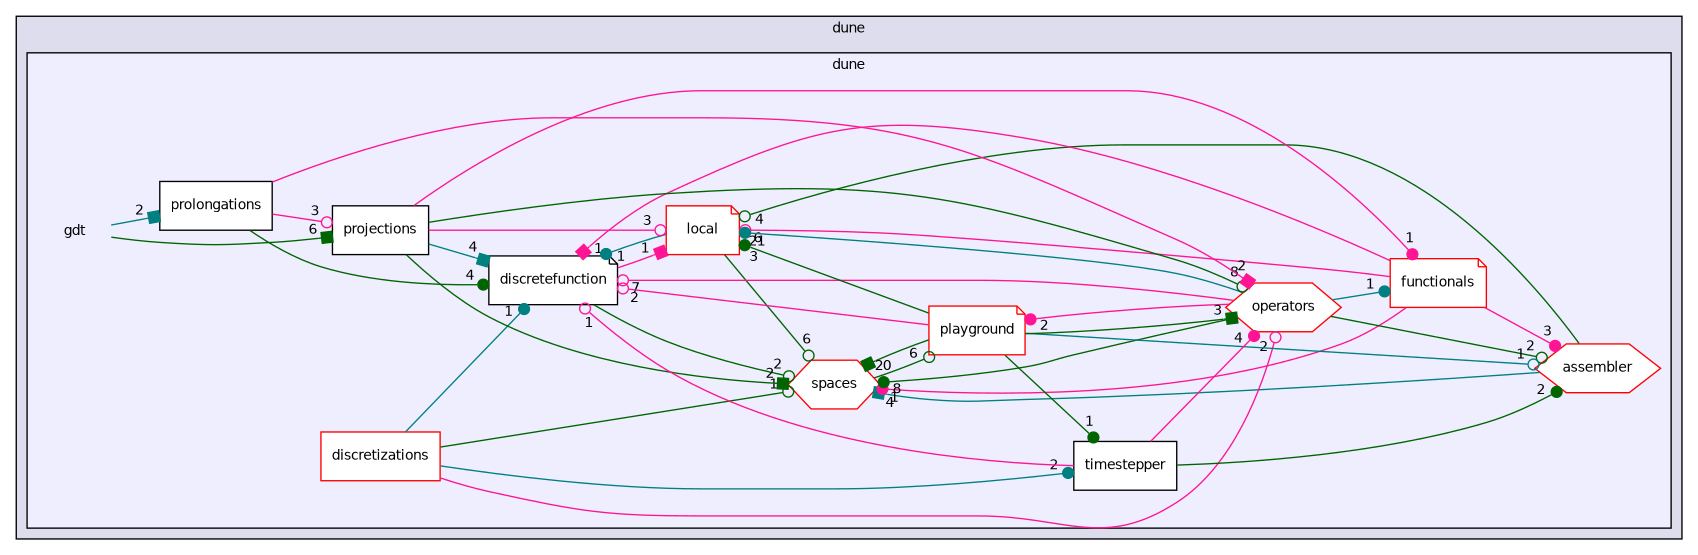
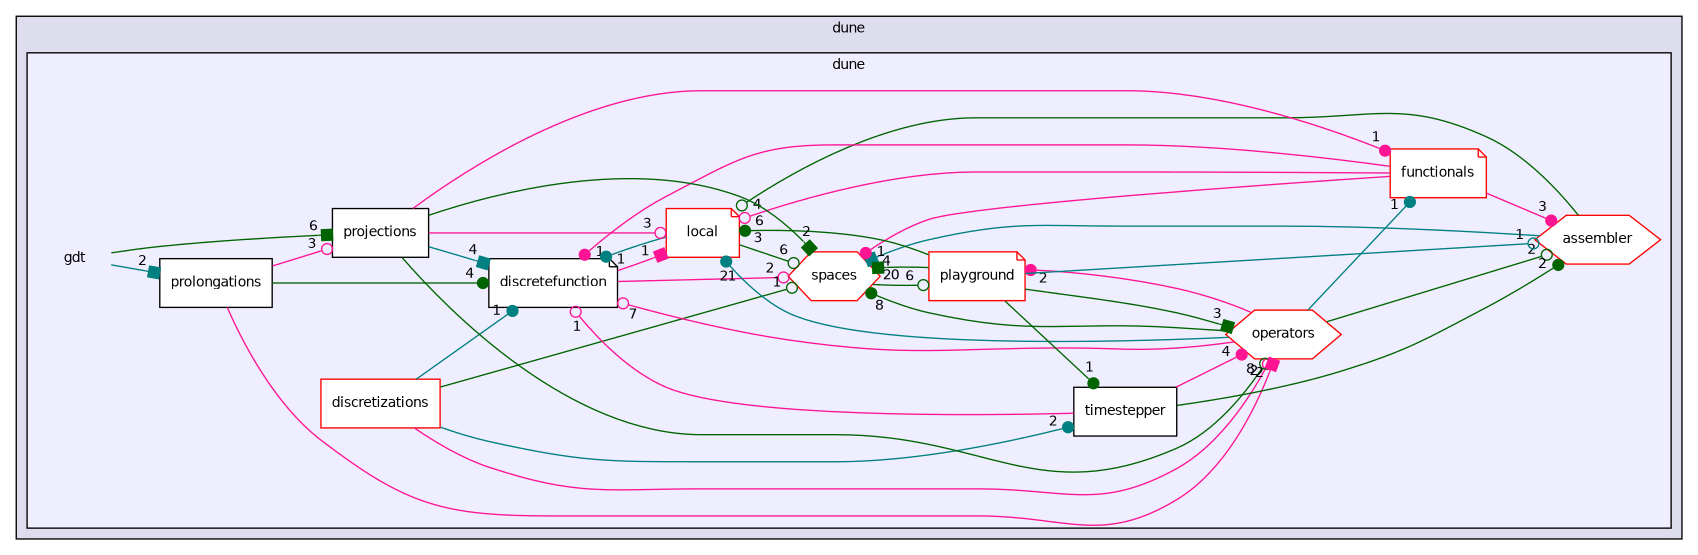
(986, 132) -> (976, 145)
(786, 308) -> none
(685, 348) -> (698, 280)
